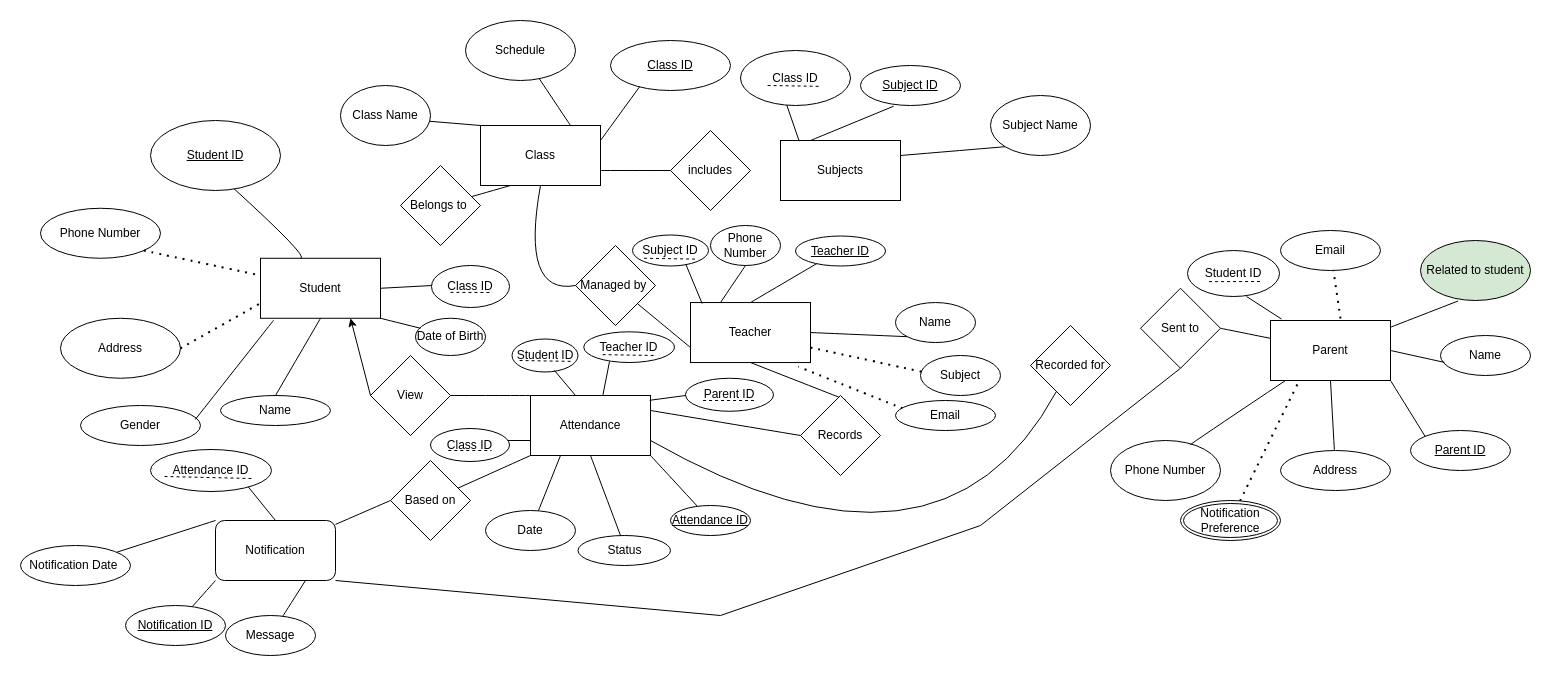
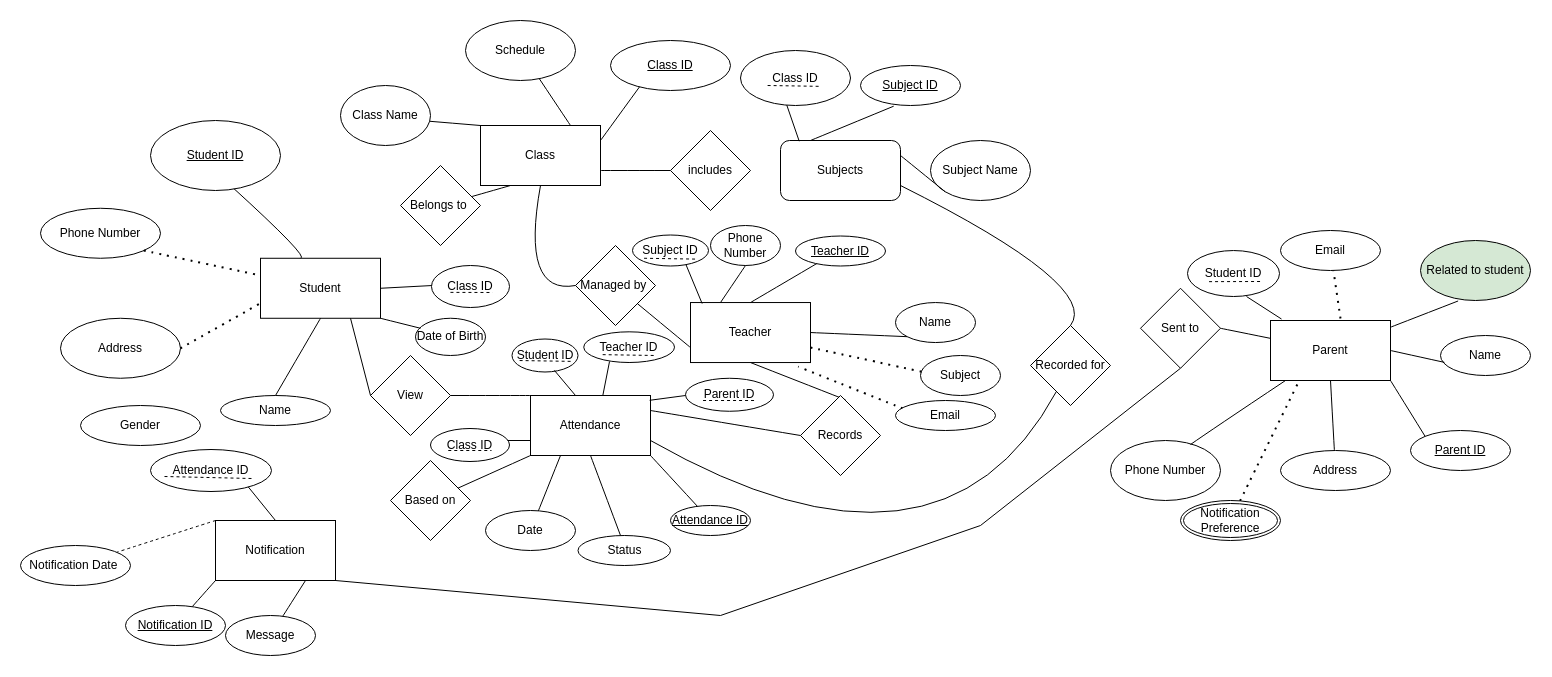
(1041, 126) -> (981, 171)
(841, 171) -> (841, 171)
none -> (1002, 241)
(353, 326) -> (352, 323)
(234, 370) -> none
(363, 513) -> none
(166, 536) -> (166, 536)
(276, 551) -> (276, 551)
